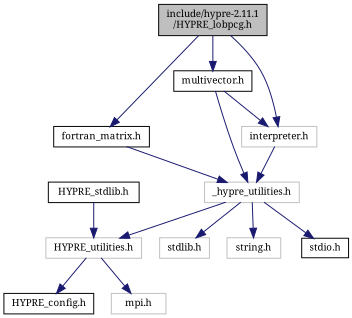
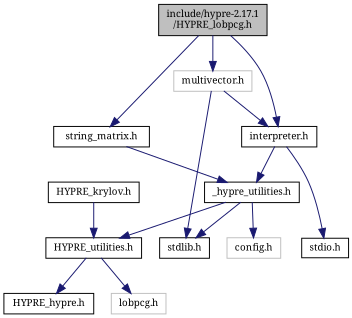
(213, 20) -> (213, 20)
(213, 81) -> (213, 81)
(228, 133) -> (200, 159)
(102, 137) -> (102, 137)
(279, 137) -> (279, 137)
(94, 192) -> (94, 192)
(252, 192) -> (252, 192)
(285, 217) -> (310, 185)
(94, 248) -> (94, 248)
(185, 248) -> (185, 248)
(254, 248) -> (254, 248)
(49, 304) -> (49, 304)
(139, 304) -> (139, 304)
